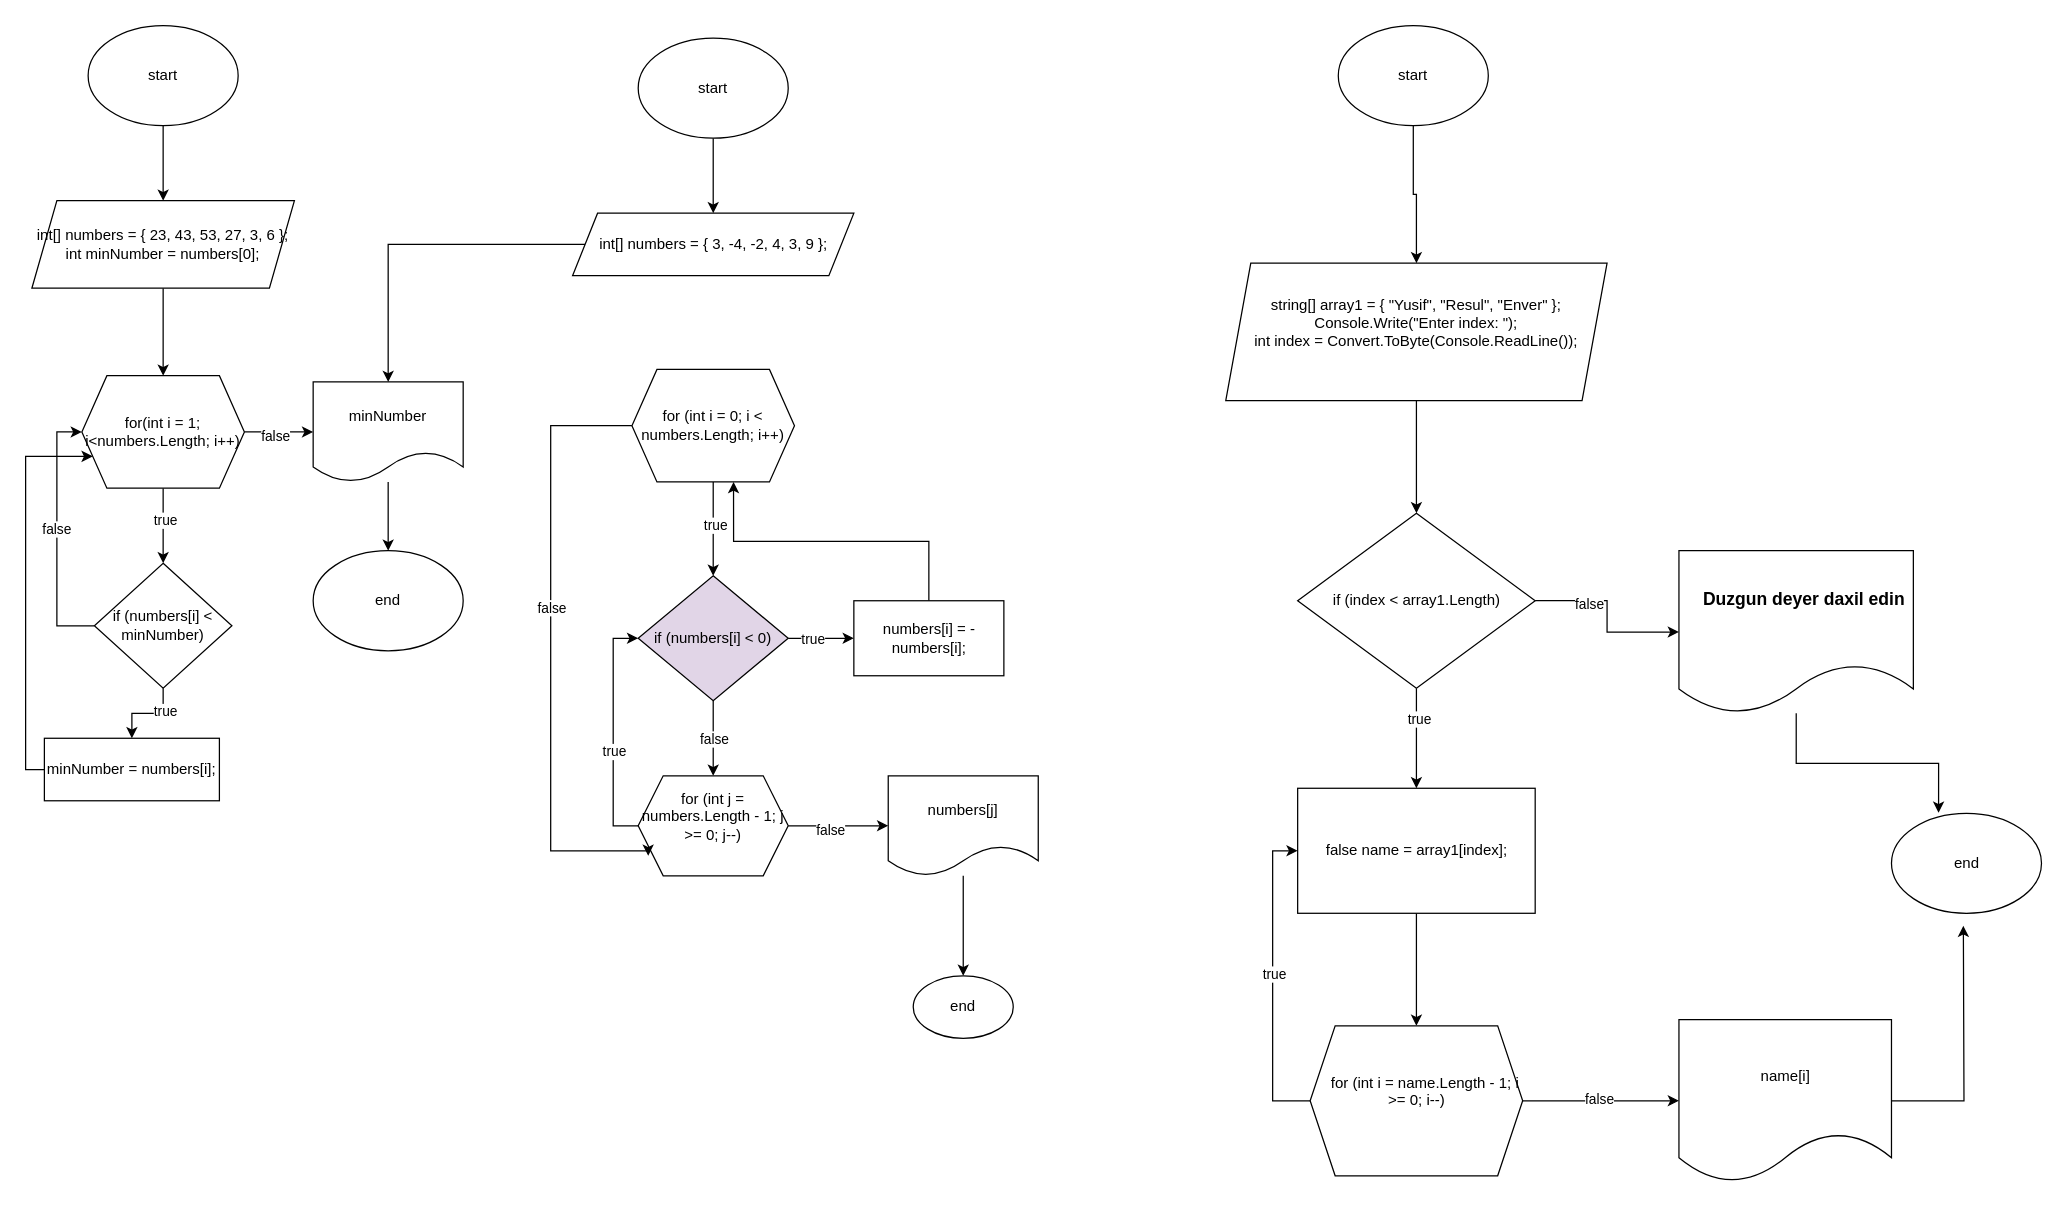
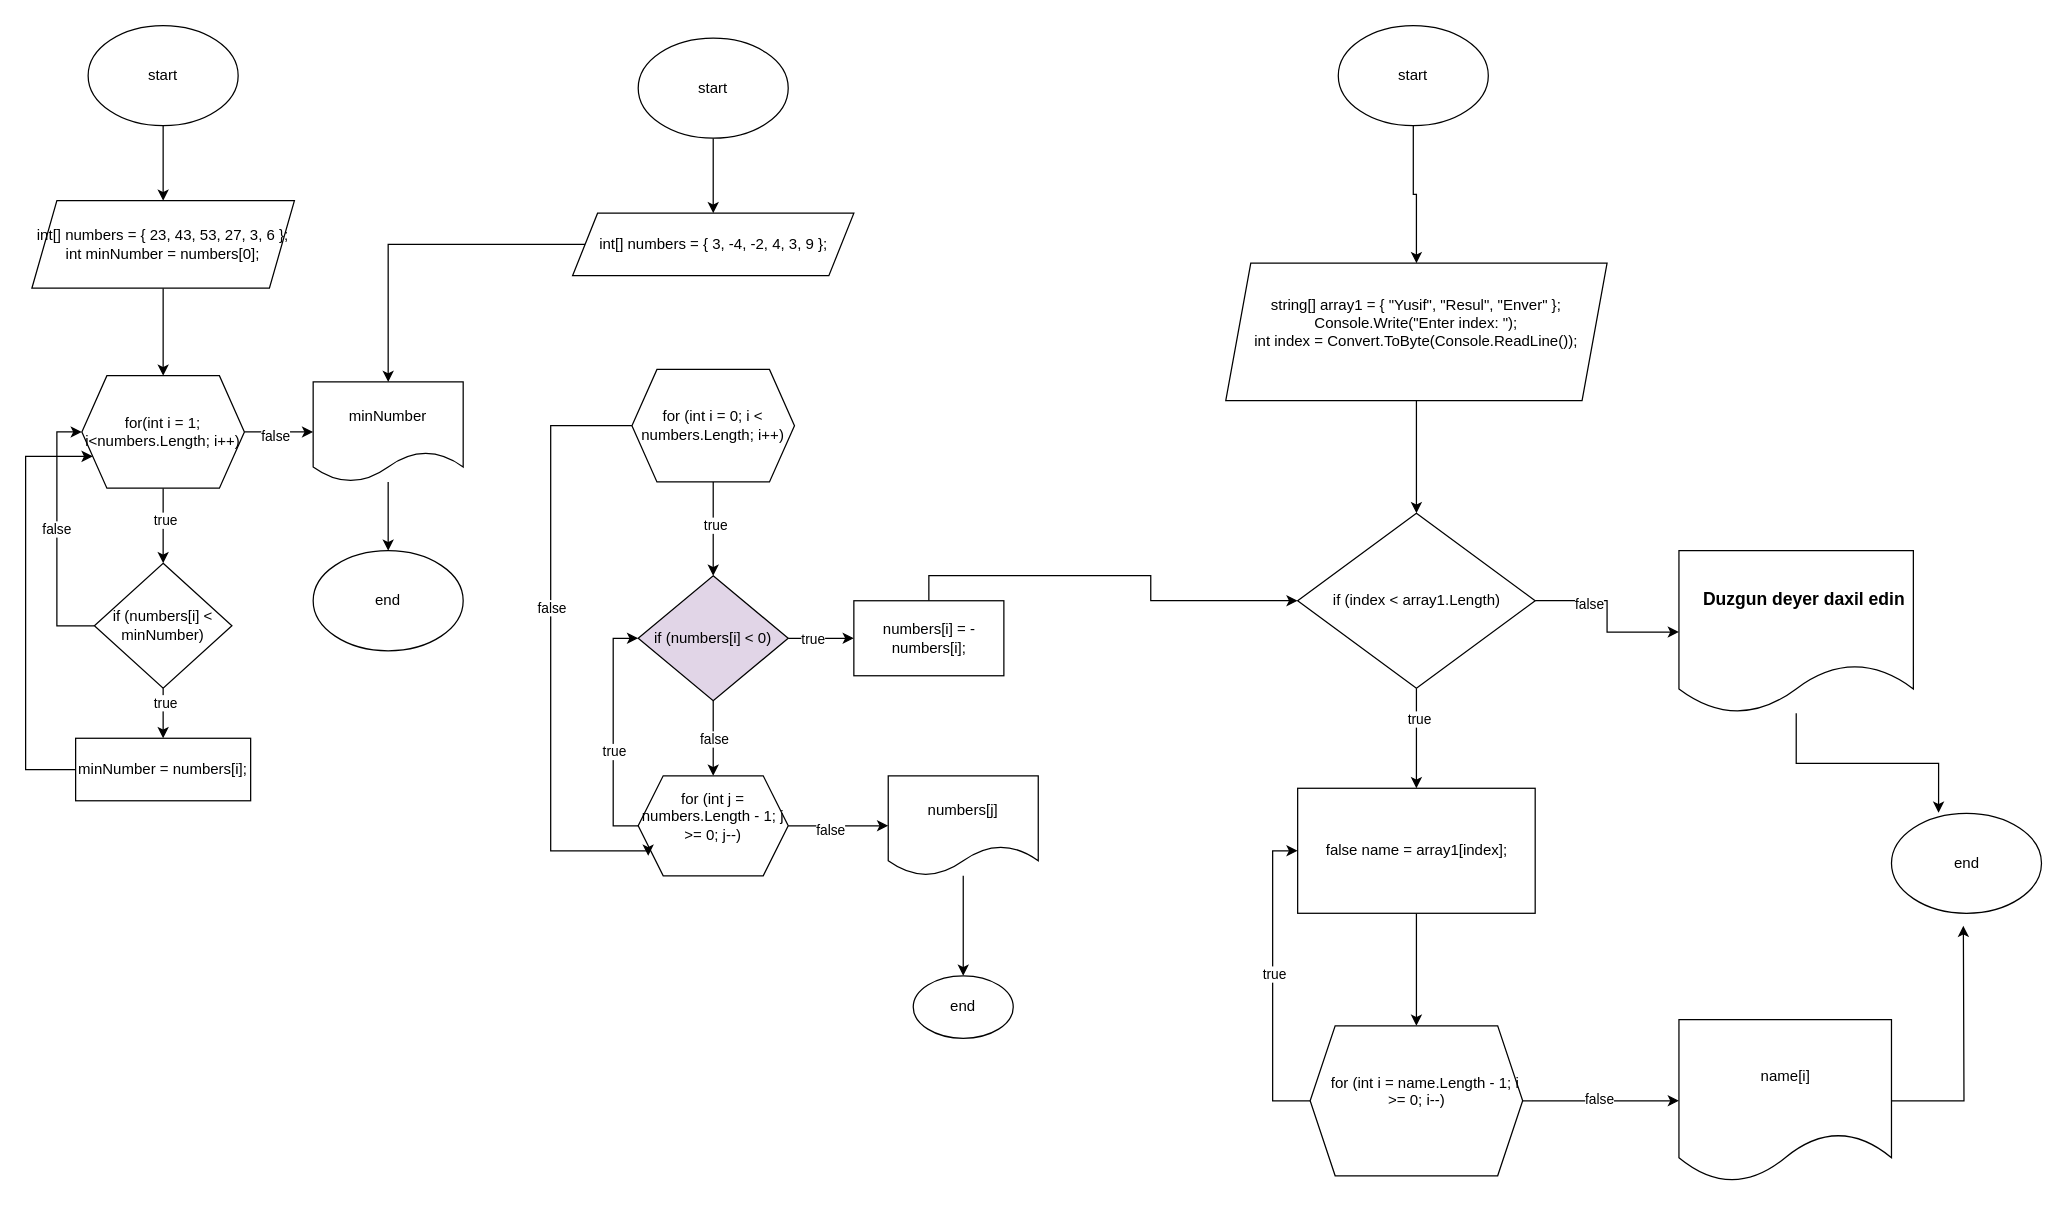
(824, 541) -> (1121, 576)
(132, 769) -> (163, 769)
